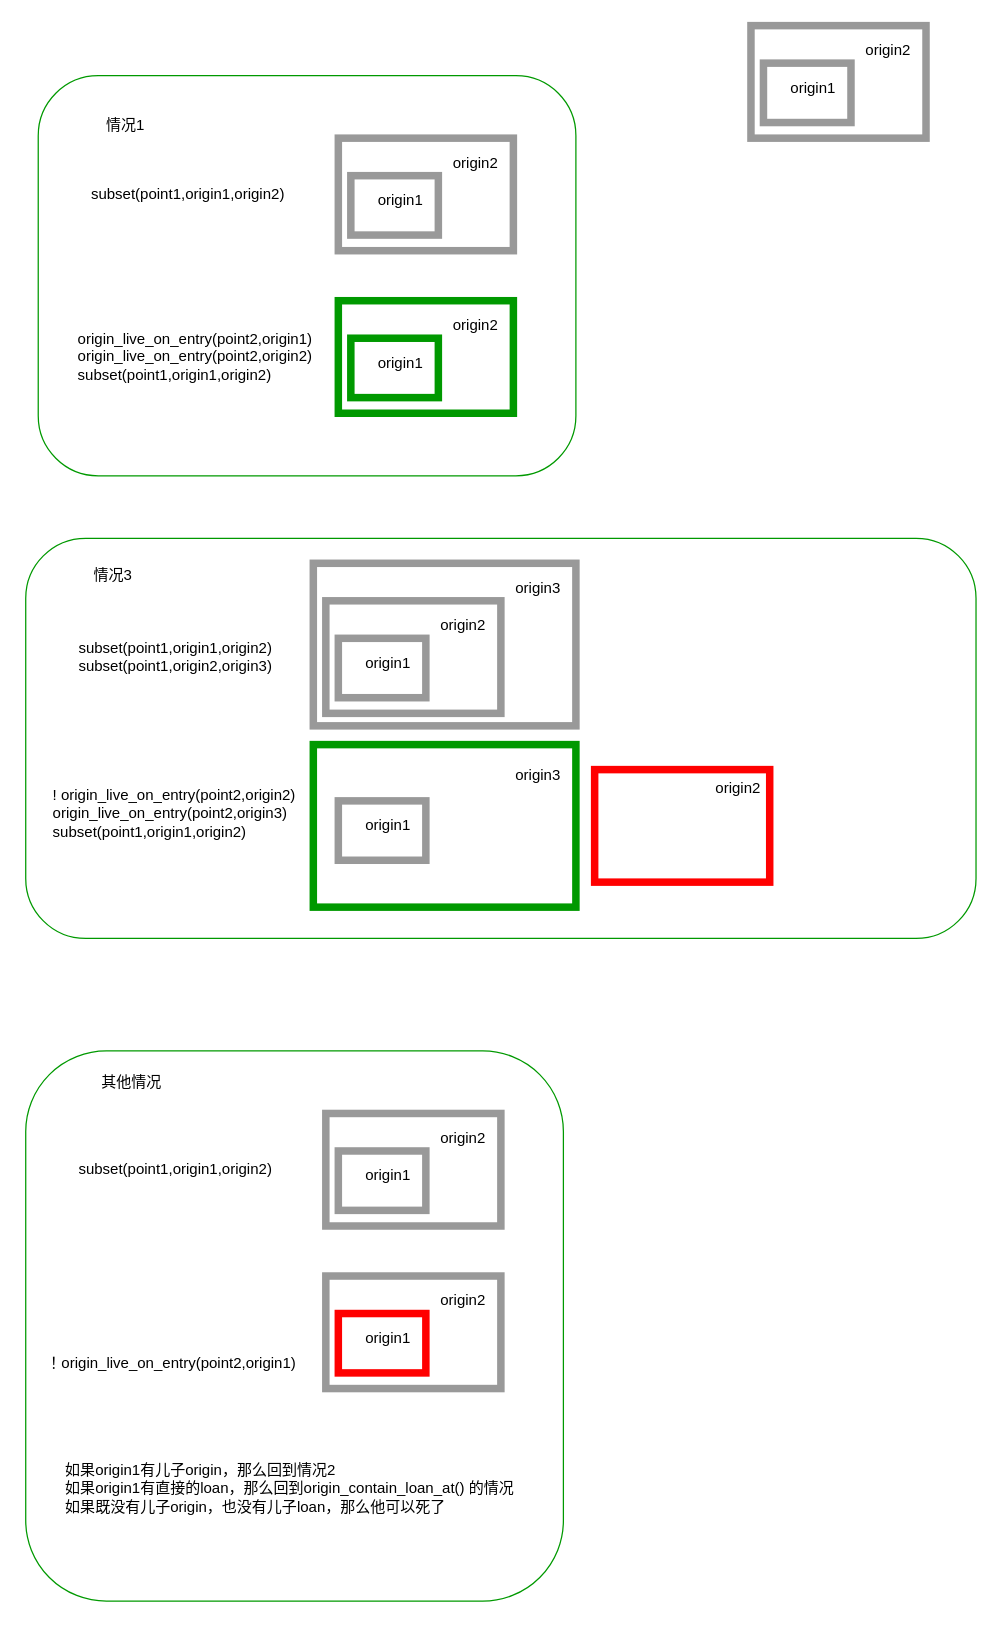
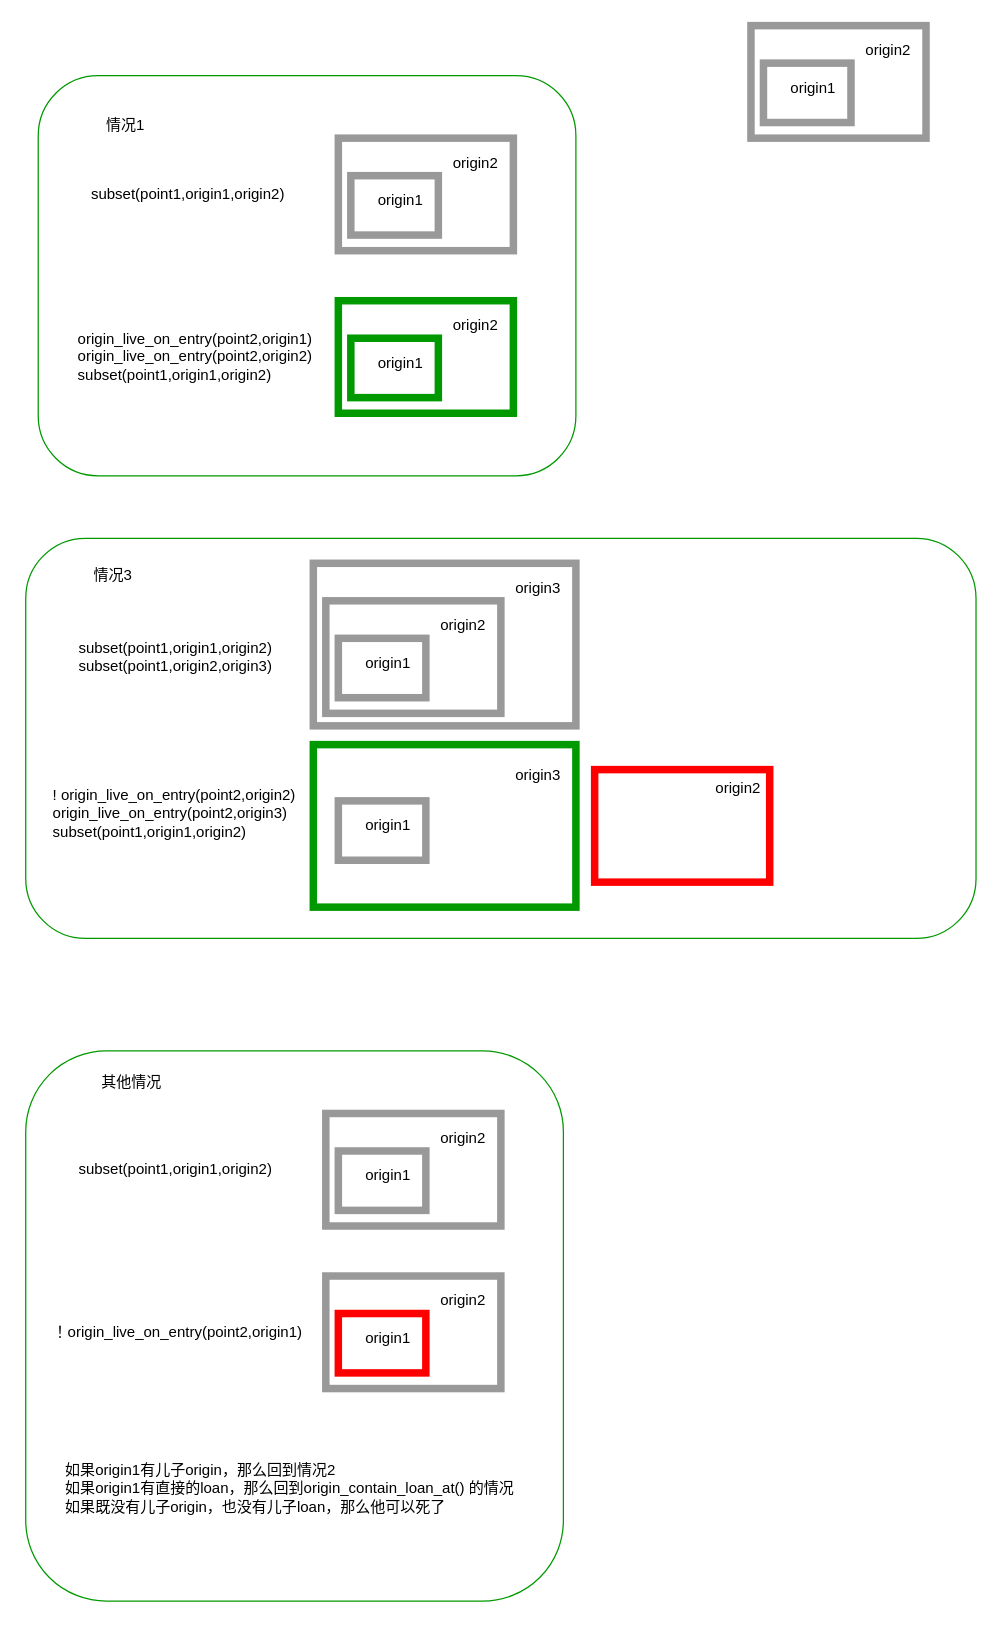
(176, 1363) -> (182, 1332)
